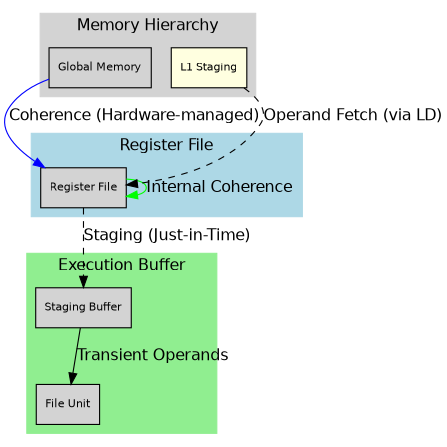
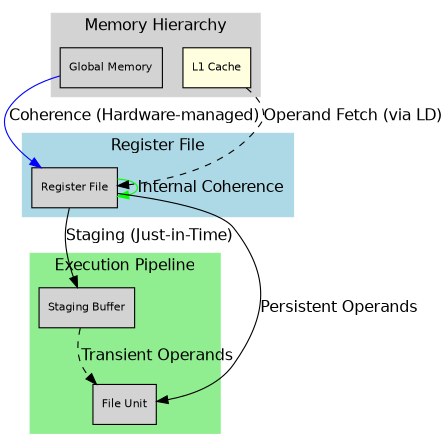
(209, 68) -> (217, 68)
(83, 242) -> (66, 243)
(122, 266) -> (125, 266)
none -> (257, 273)
(77, 351) -> (78, 353)
